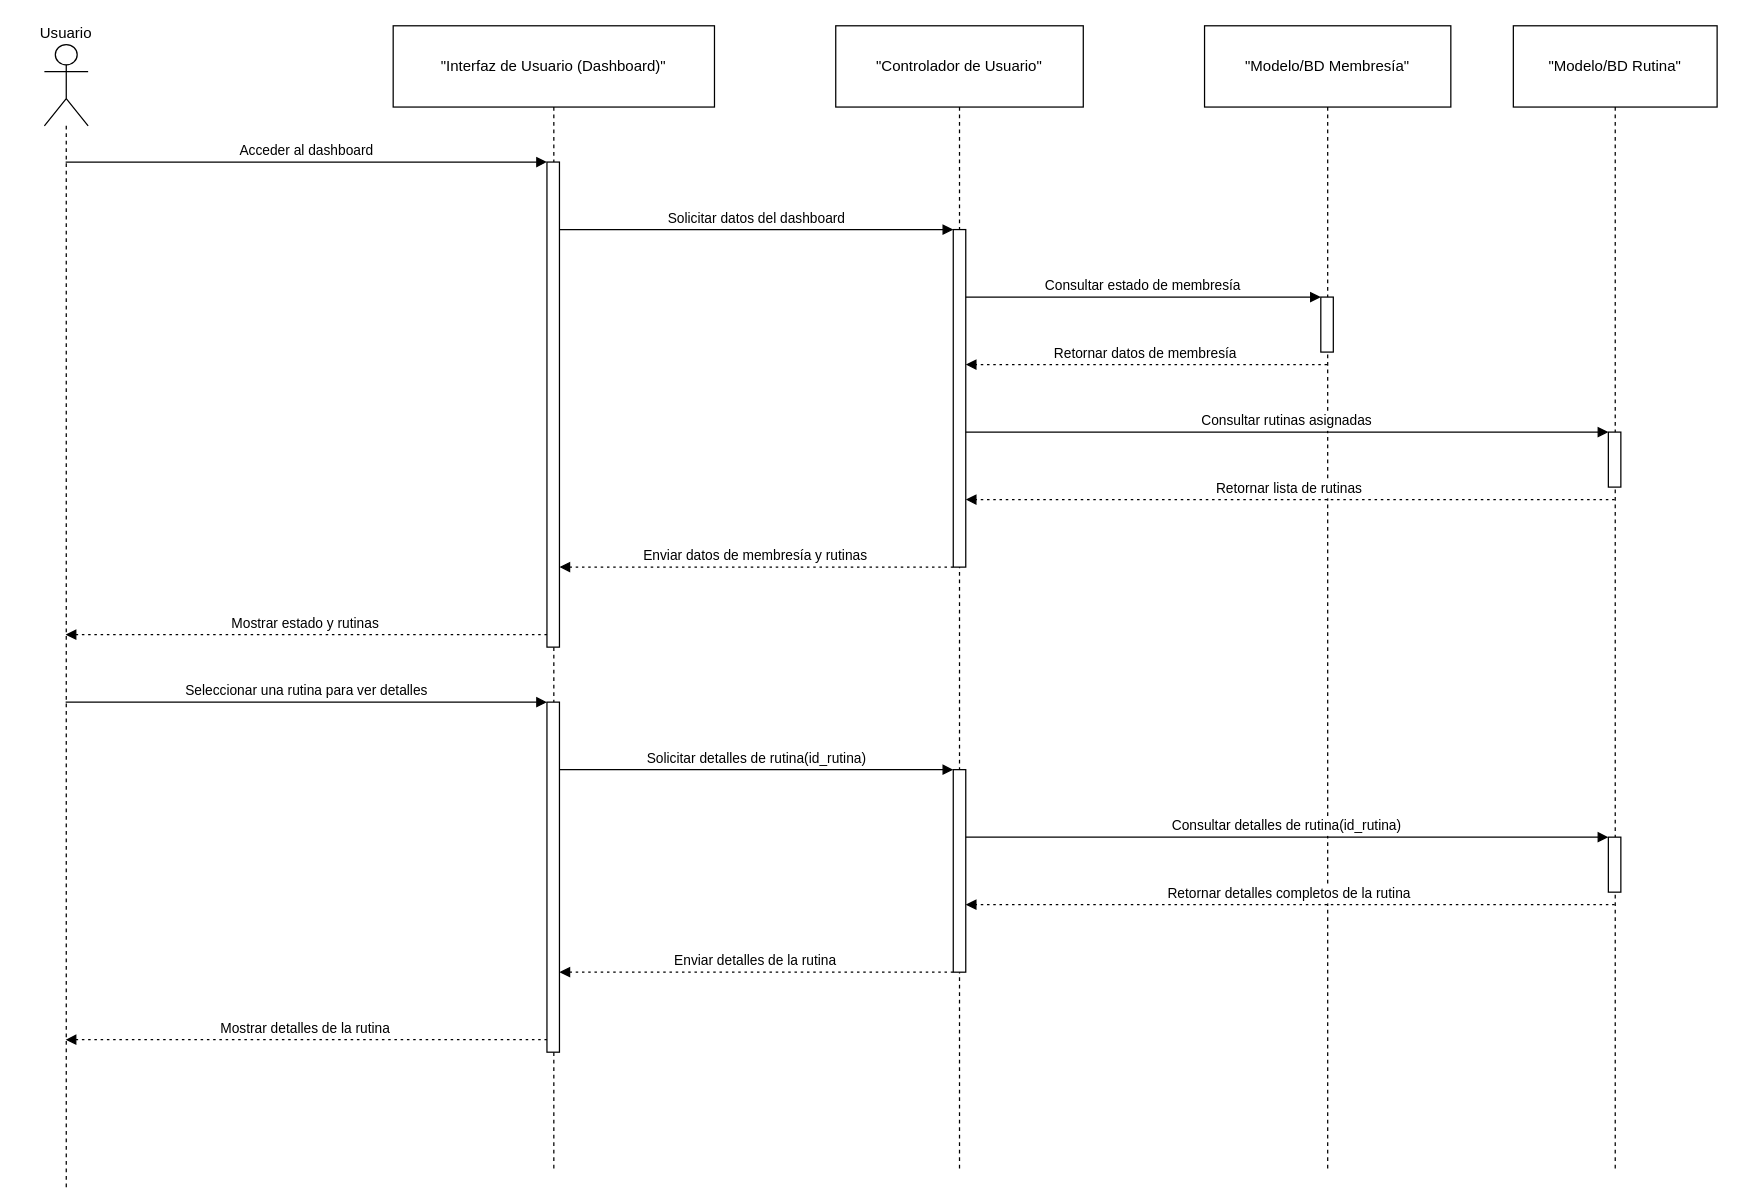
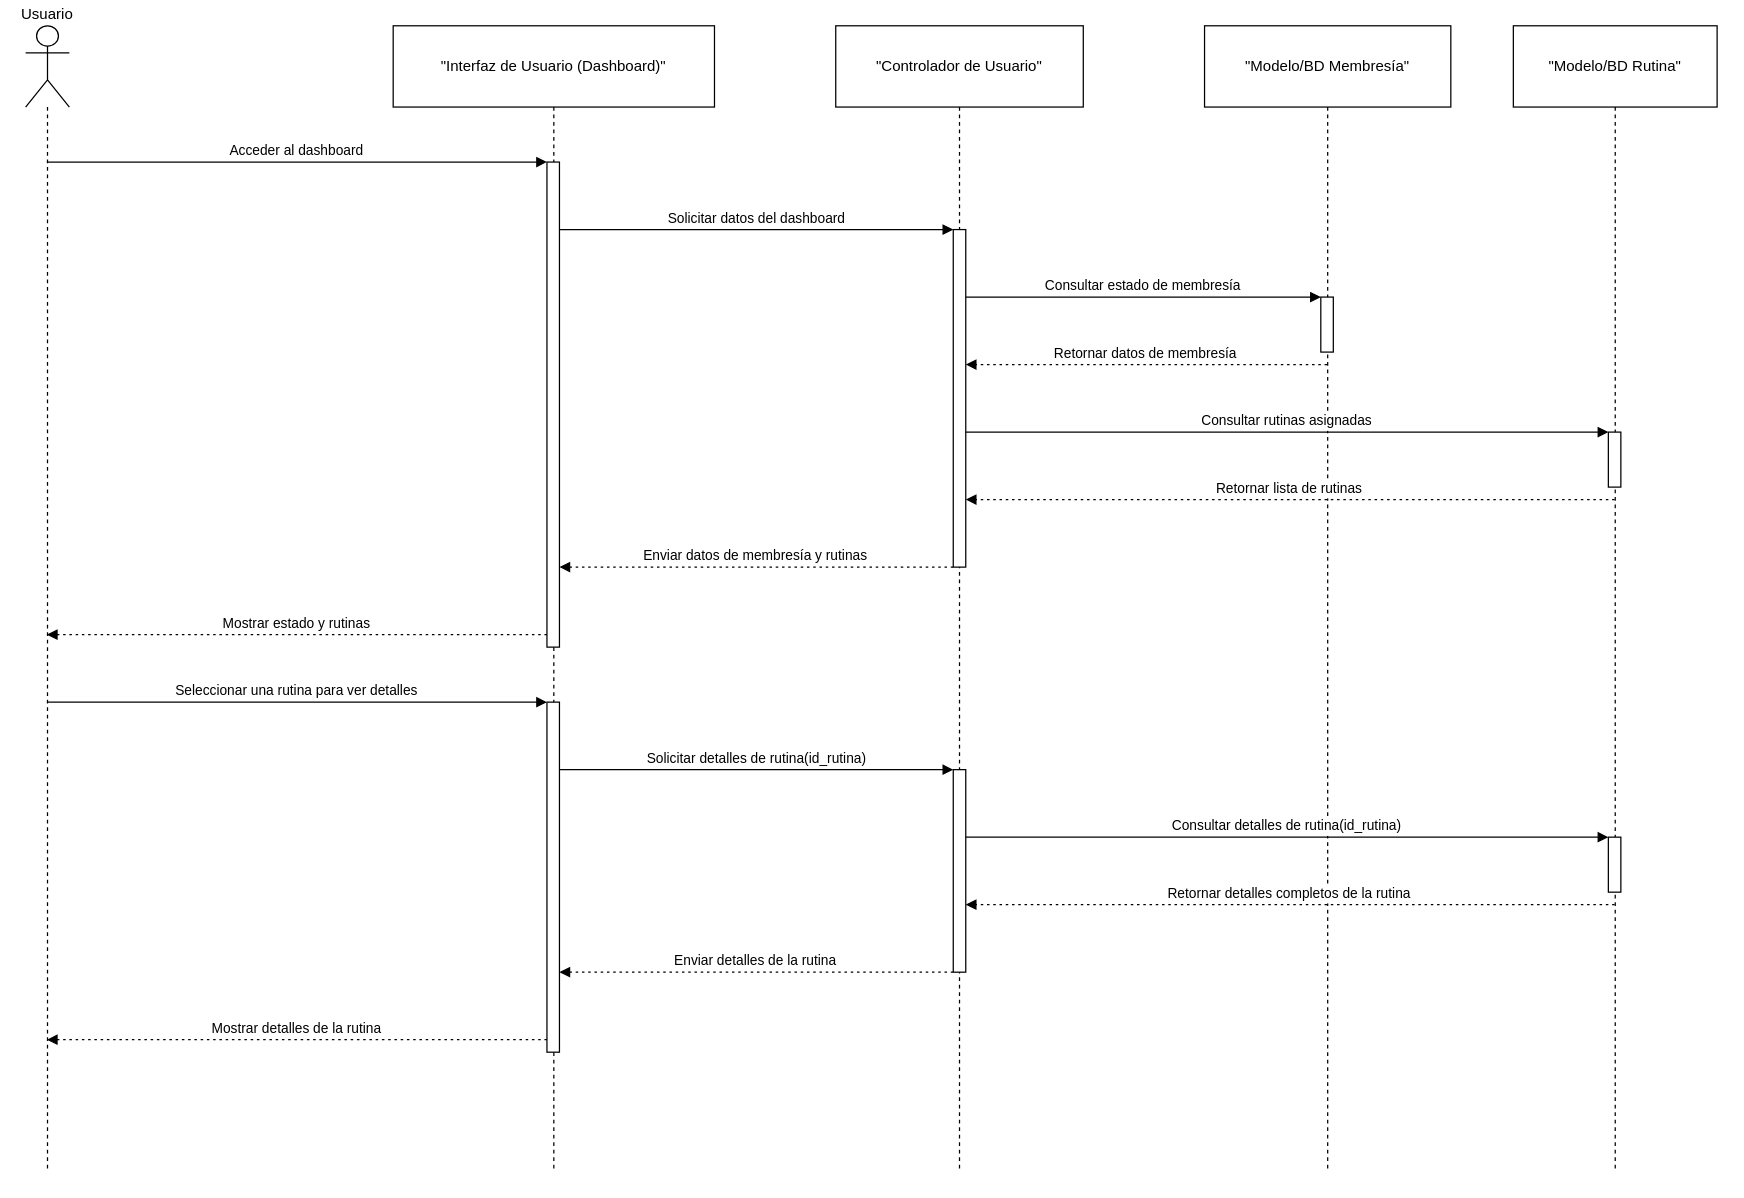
(66, 617) -> (48, 598)
